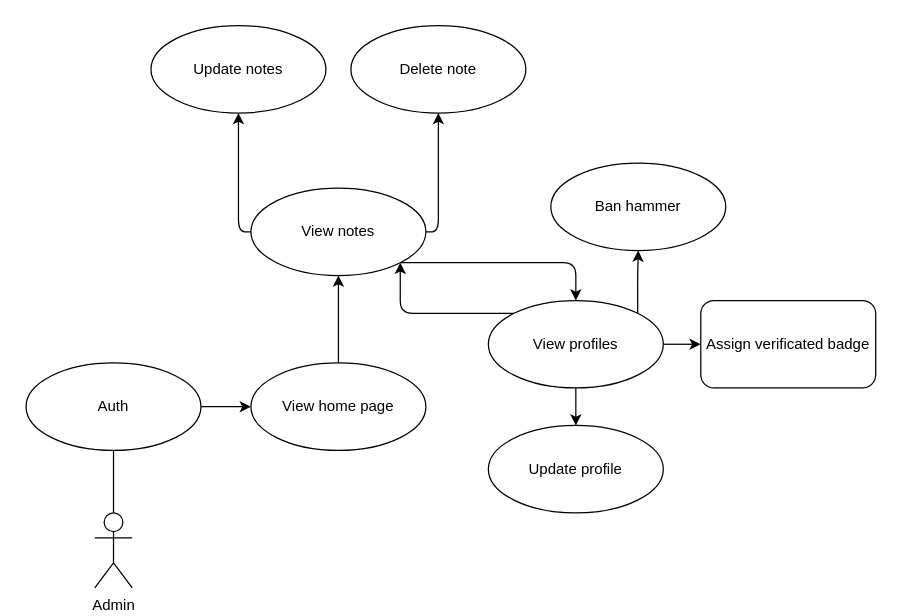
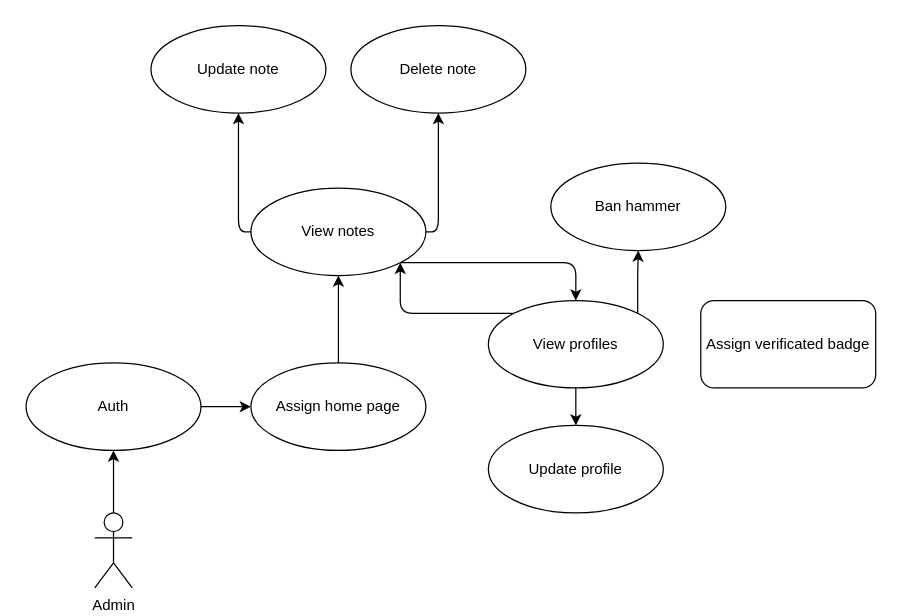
(238, 69) -> (238, 69)
(677, 344) -> none
(338, 407) -> (338, 407)
(113, 456) -> (113, 460)
